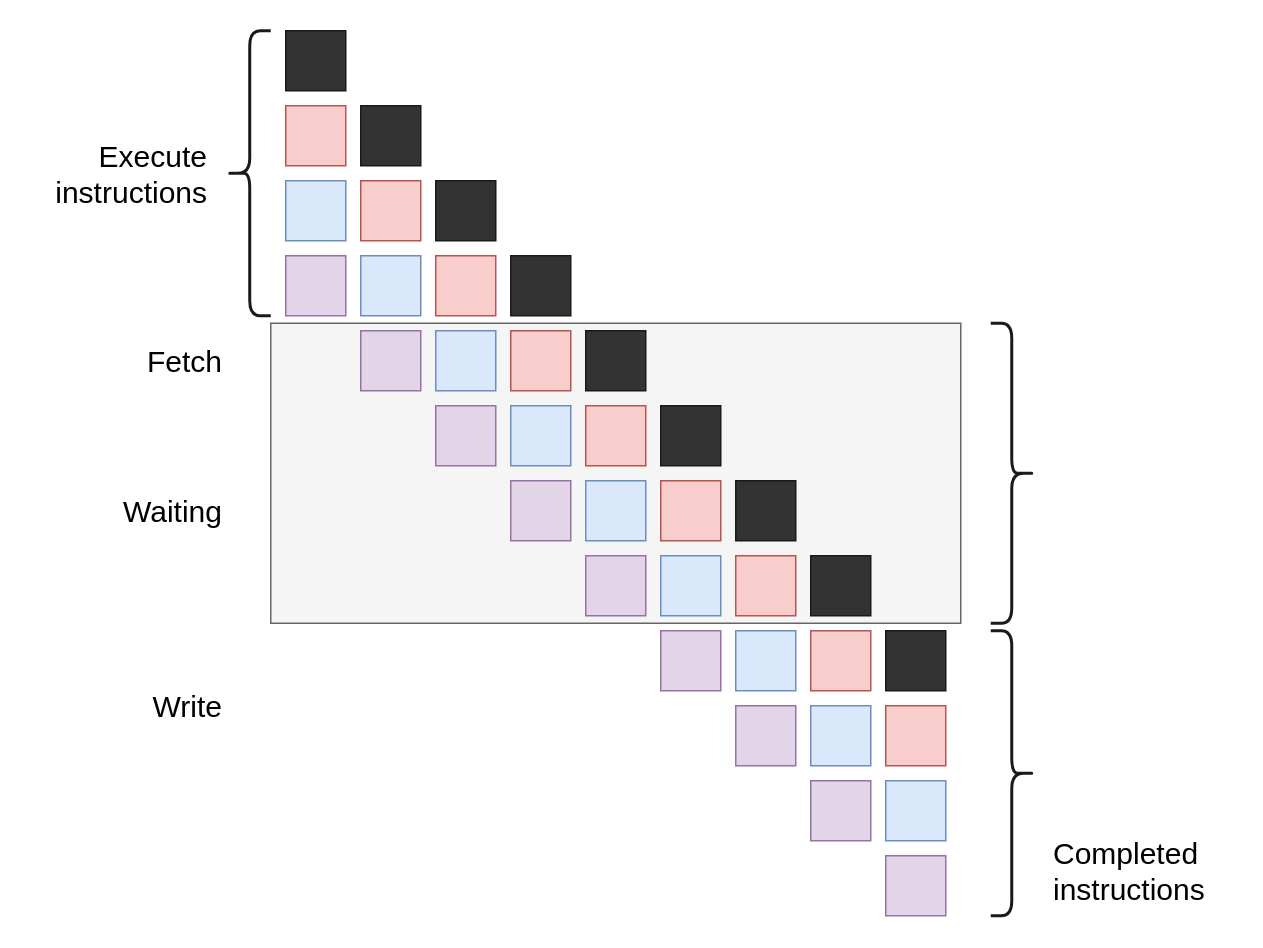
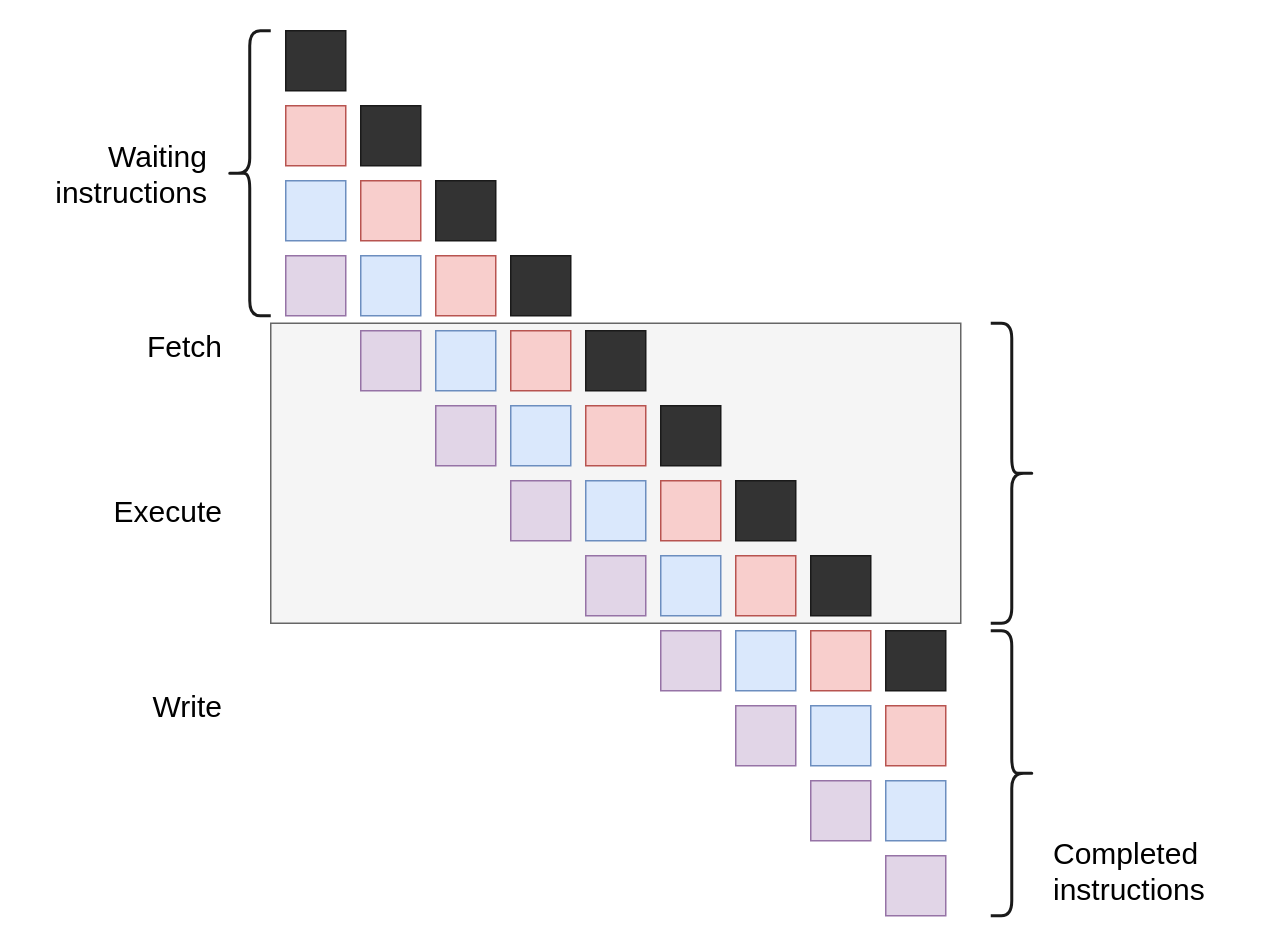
(119, 173) -> (119, 173)
(166, 361) -> (166, 346)
(192, 511) -> (187, 511)
